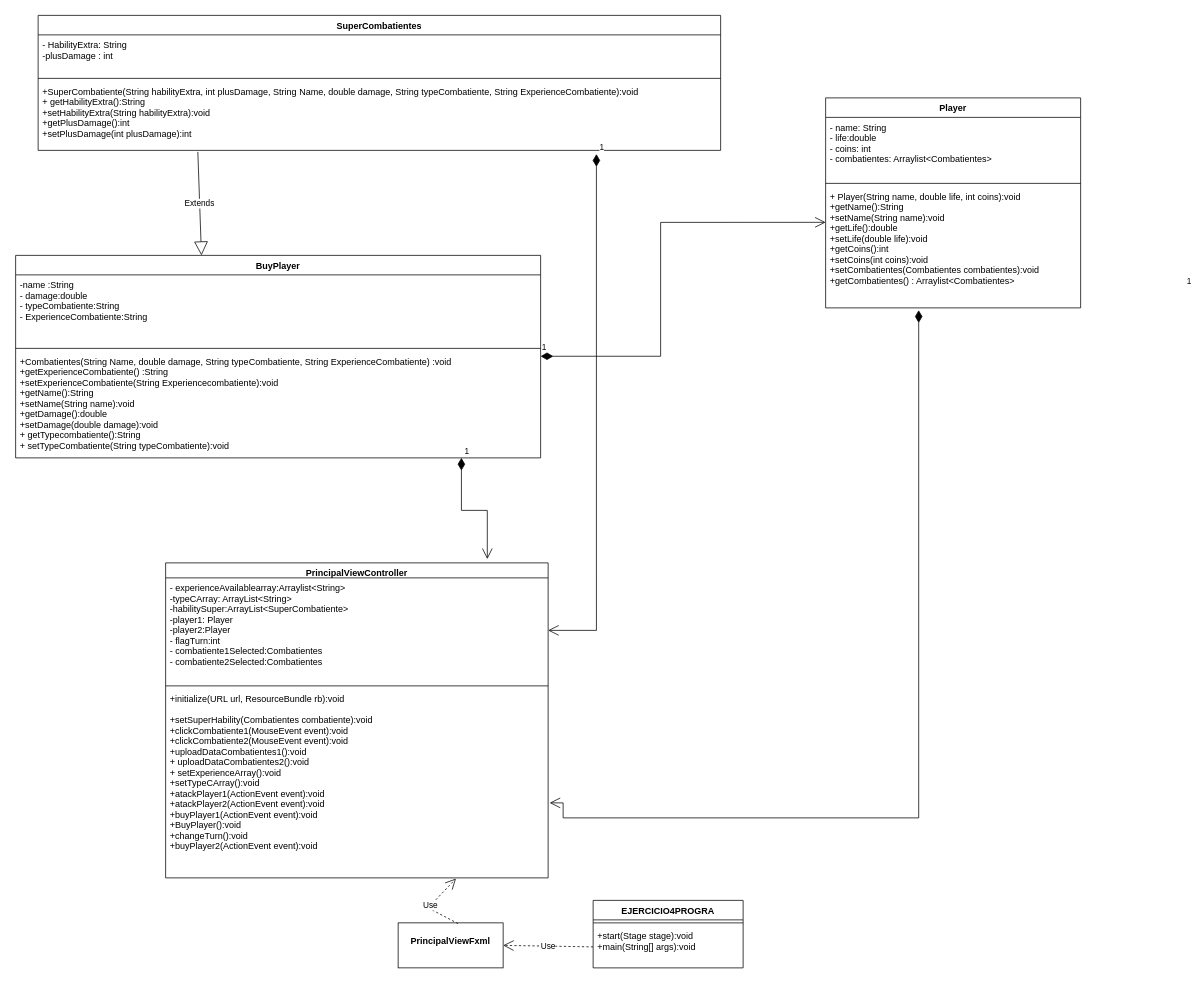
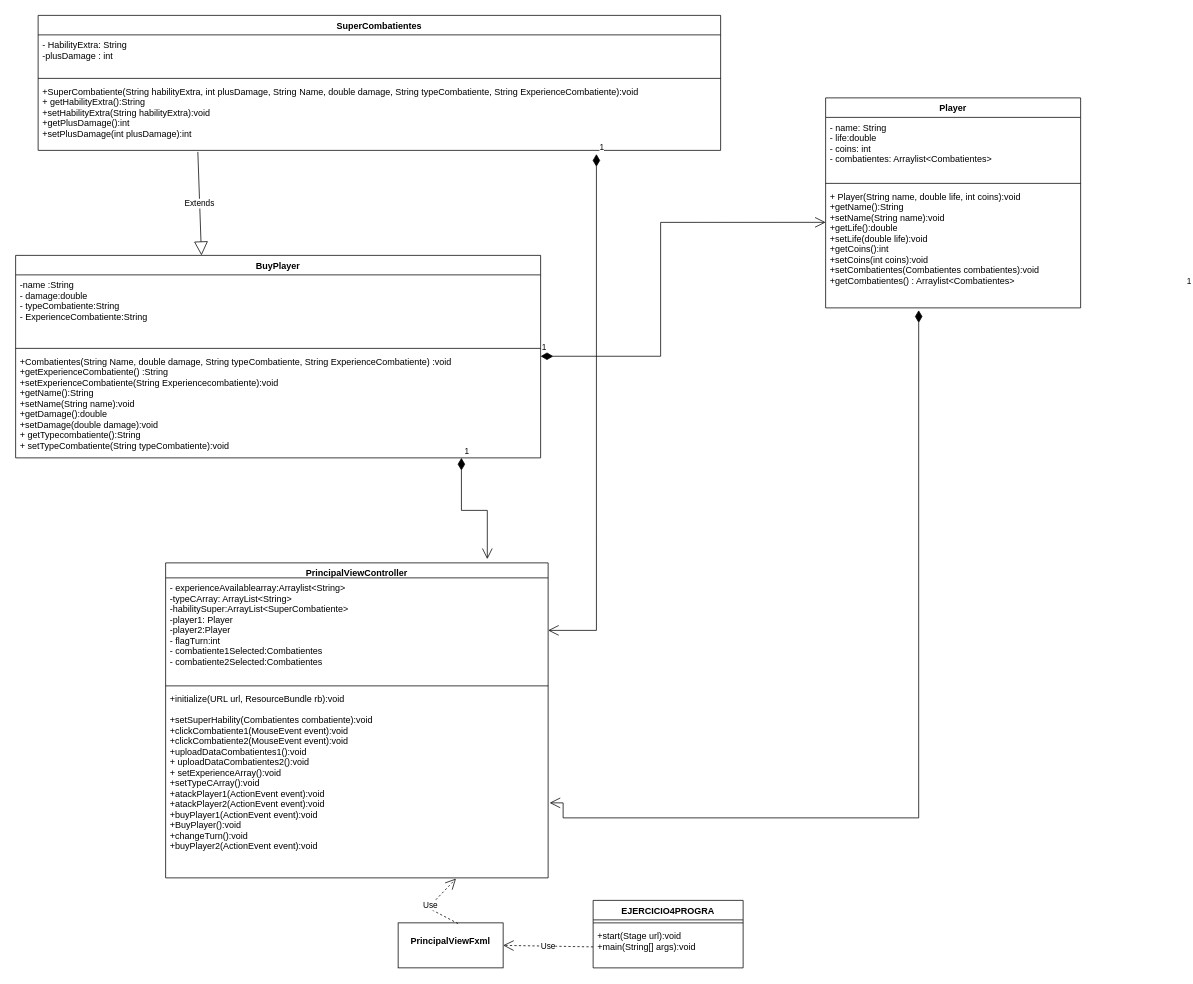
(654, 936) -> (648, 936)
